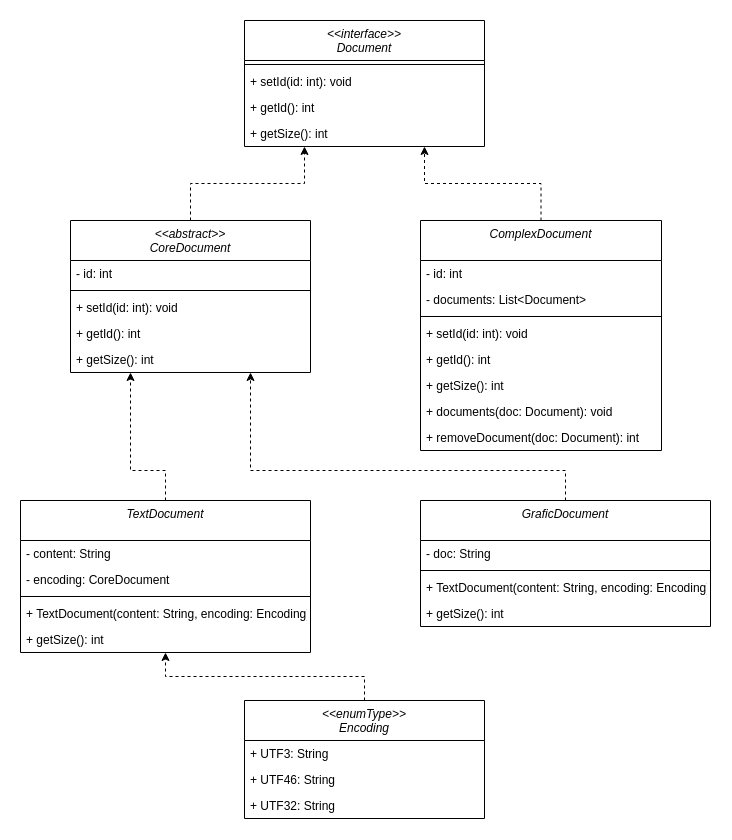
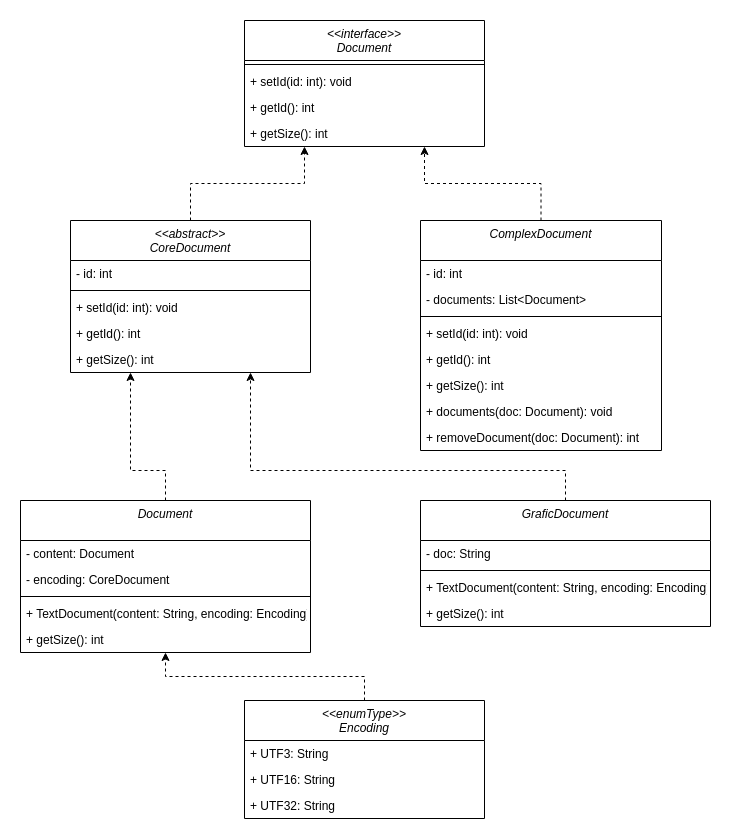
(165, 514) -> (165, 514)
(77, 554) -> (85, 554)
(294, 780) -> (294, 780)
